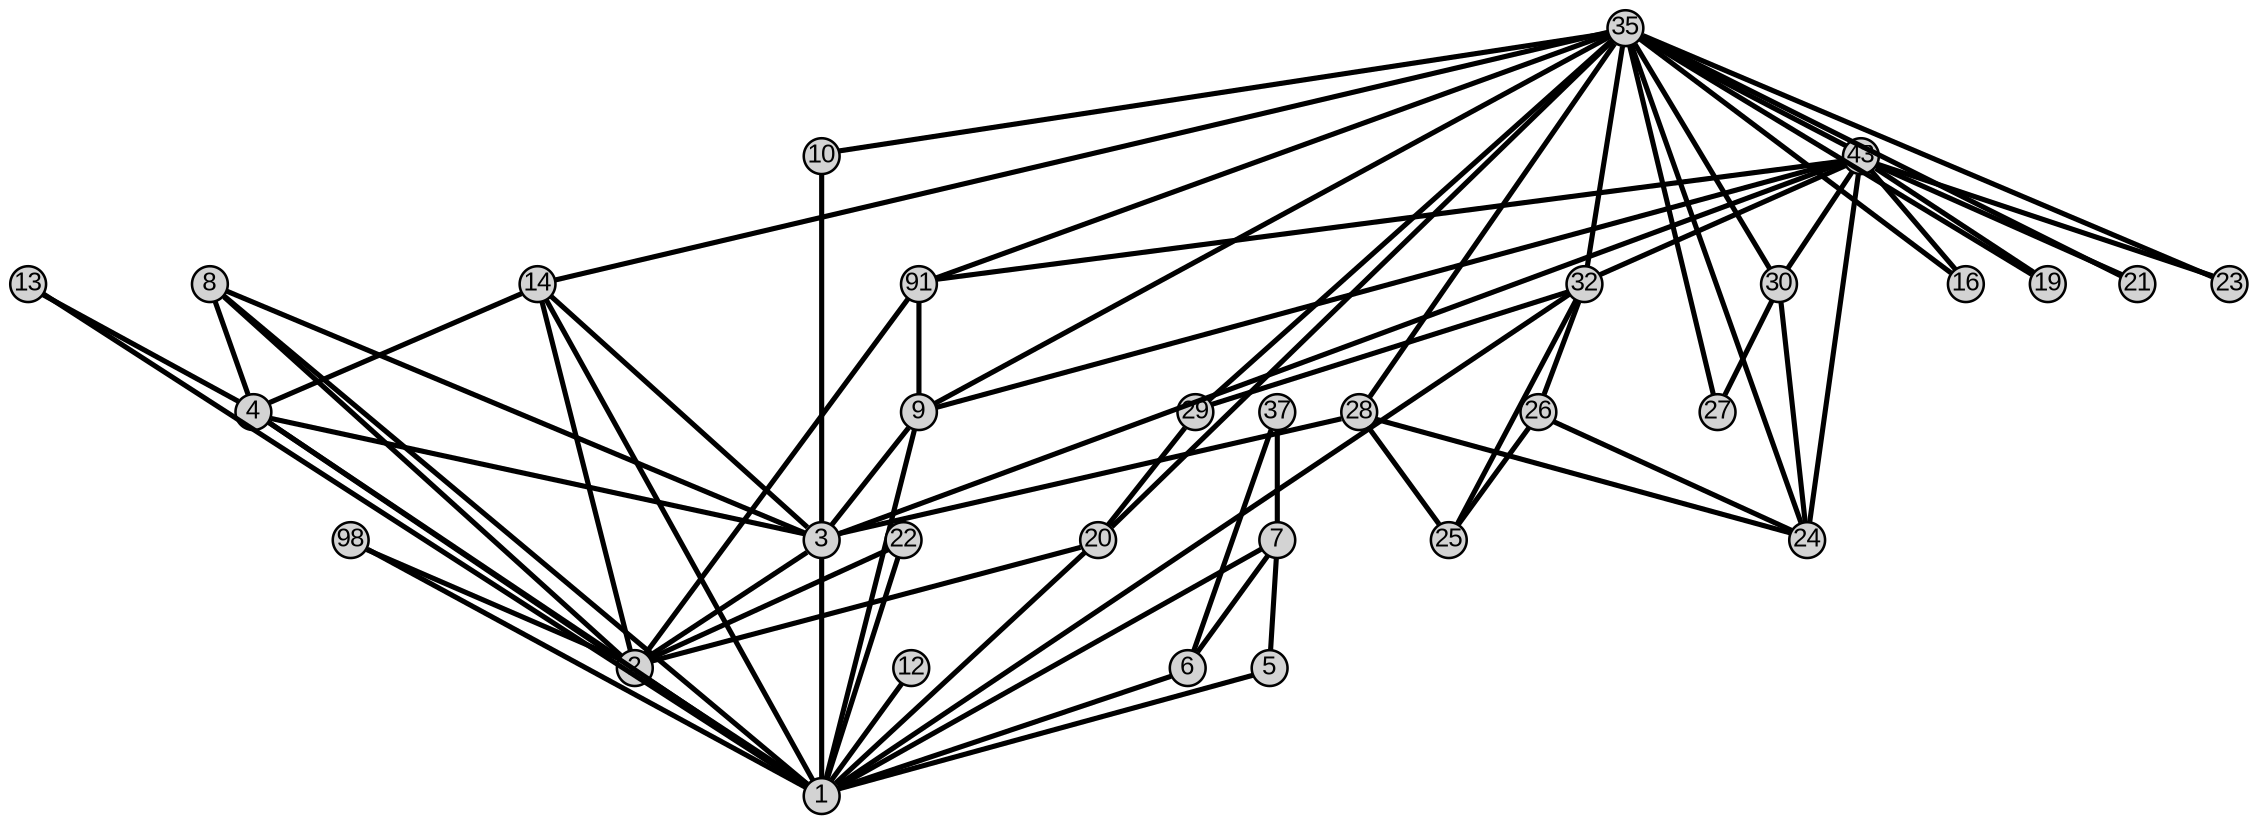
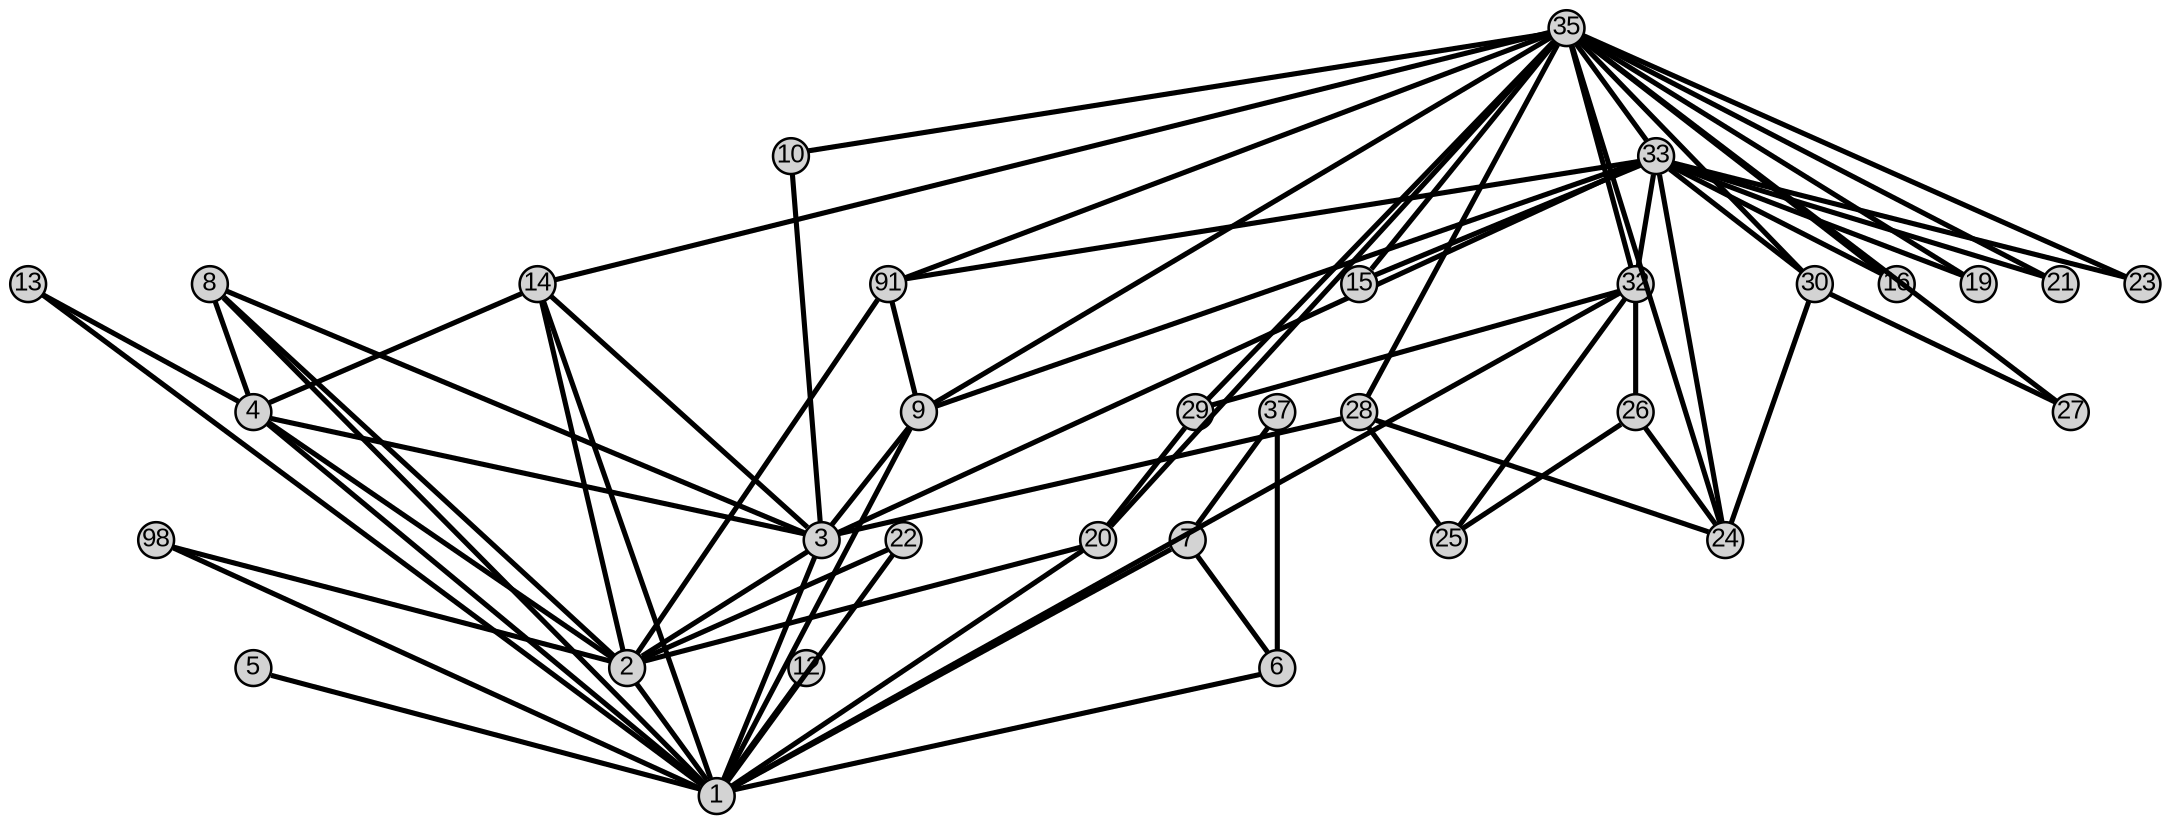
(1861, 156) -> (1656, 156)
none -> (1359, 284)
(1273, 604) -> none
